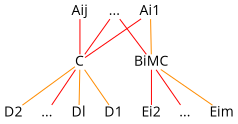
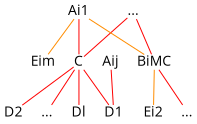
(80, 37) -> (112, 87)
(49, 86) -> (48, 86)
(79, 87) -> (79, 87)
(97, 87) -> (96, 87)
(151, 87) -> (154, 87)
(187, 87) -> (61, 37)
